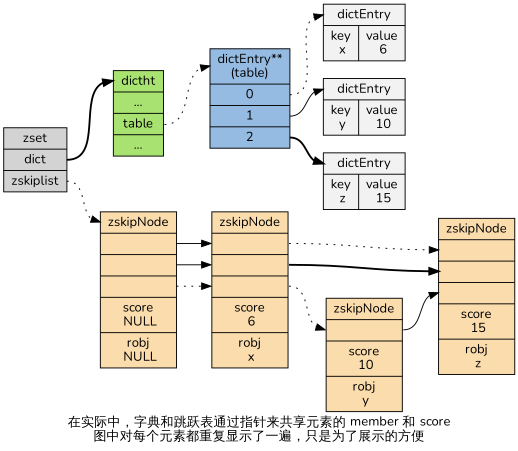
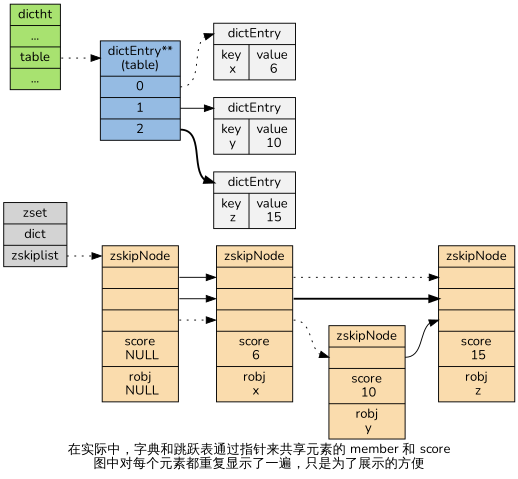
(89, 125) -> none
